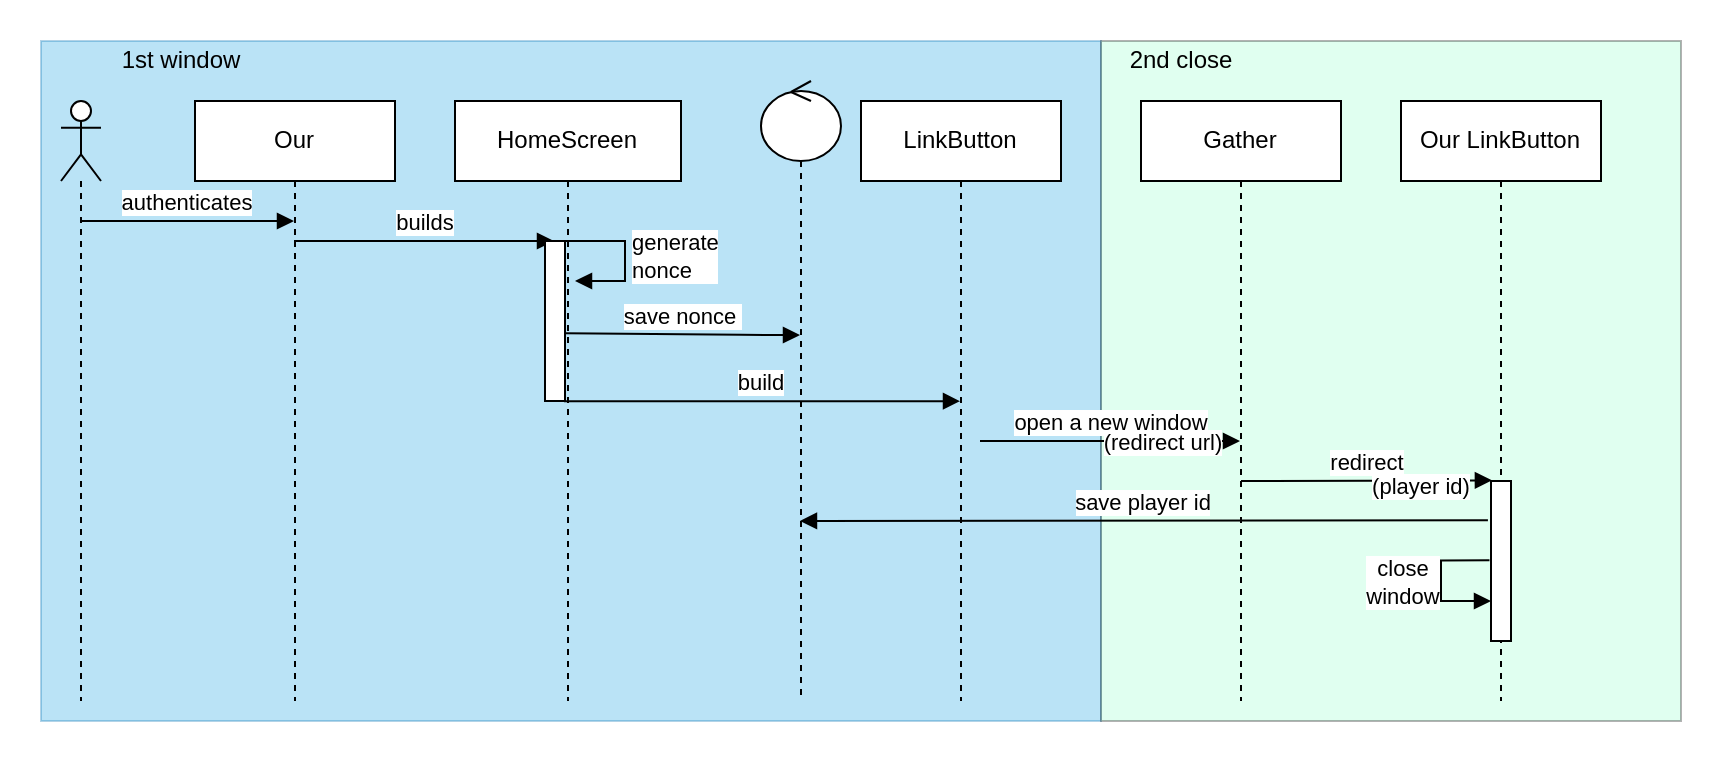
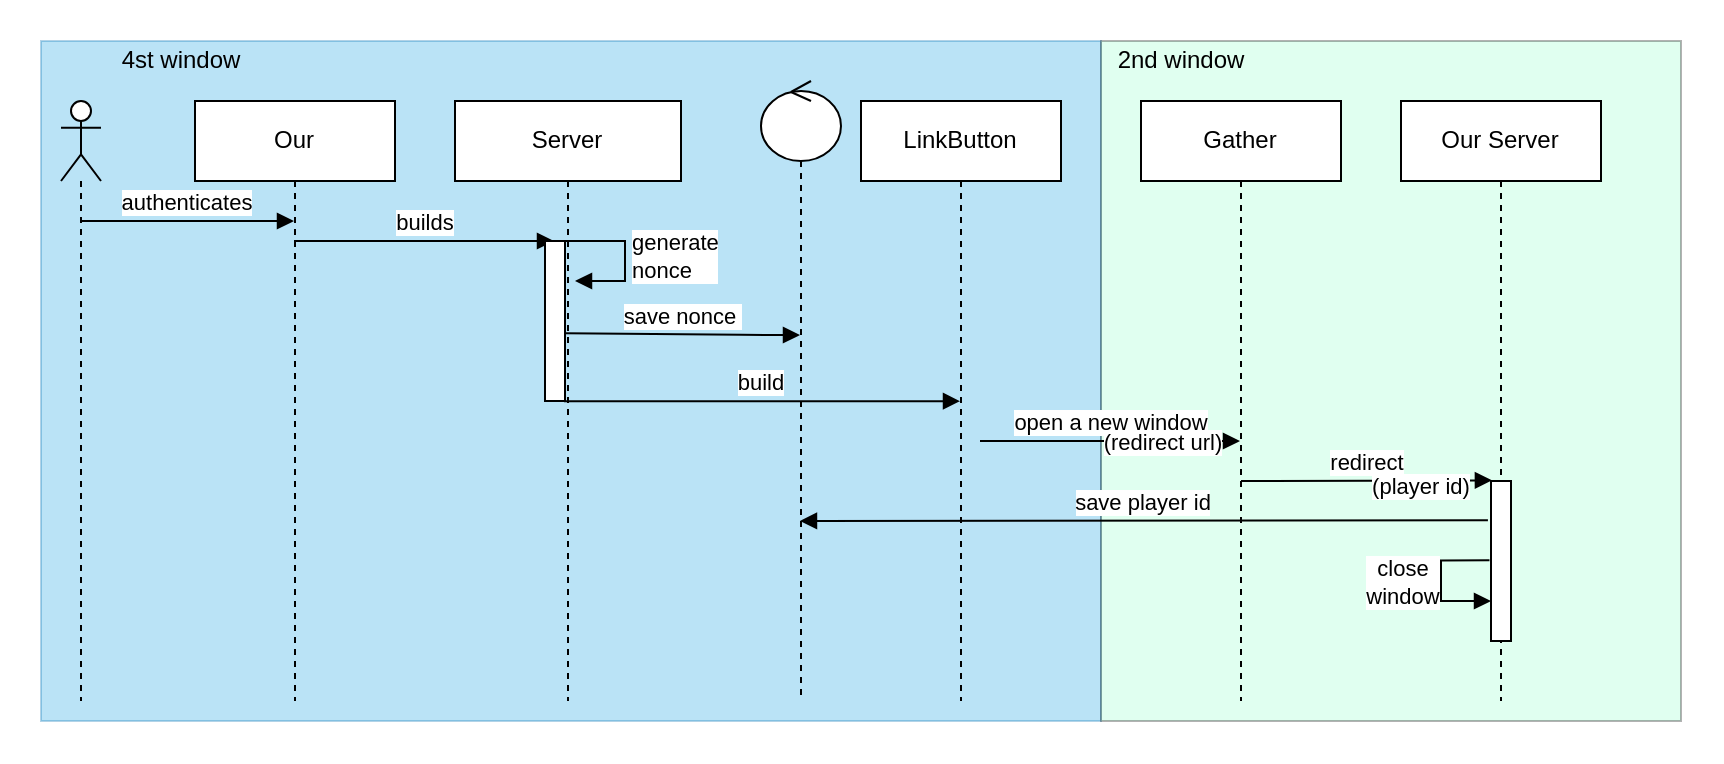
(182, 61) -> (182, 61)
(1182, 61) -> (1182, 61)
(568, 141) -> (568, 141)
(1501, 141) -> (1501, 141)
